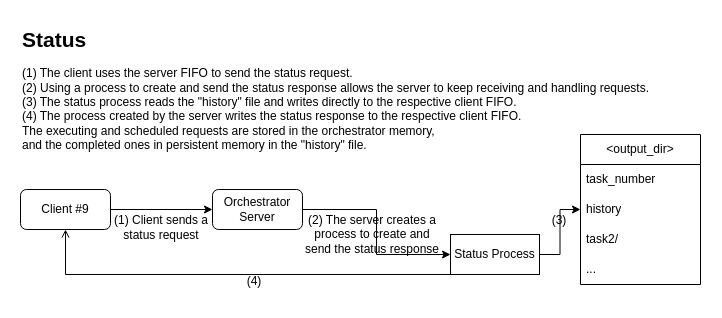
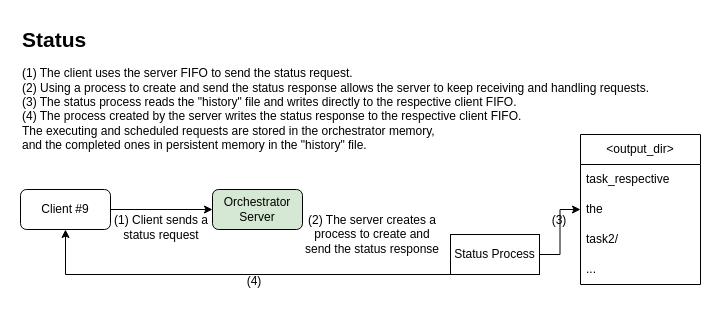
(623, 180) -> (635, 180)
(258, 210) -> (258, 210)
(608, 210) -> (597, 210)
(377, 229) -> none
(66, 236) -> (66, 238)
